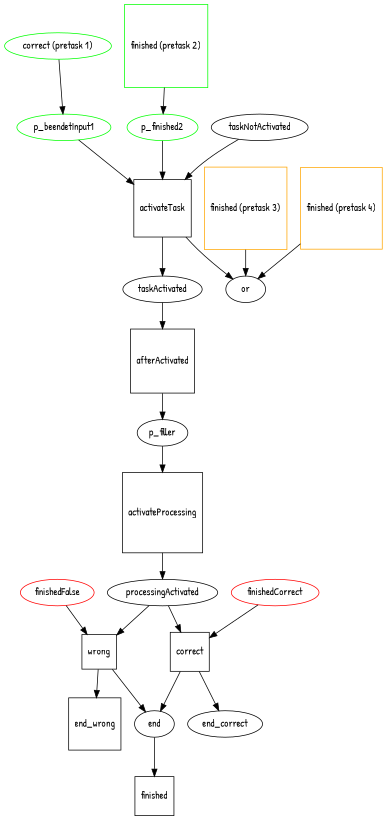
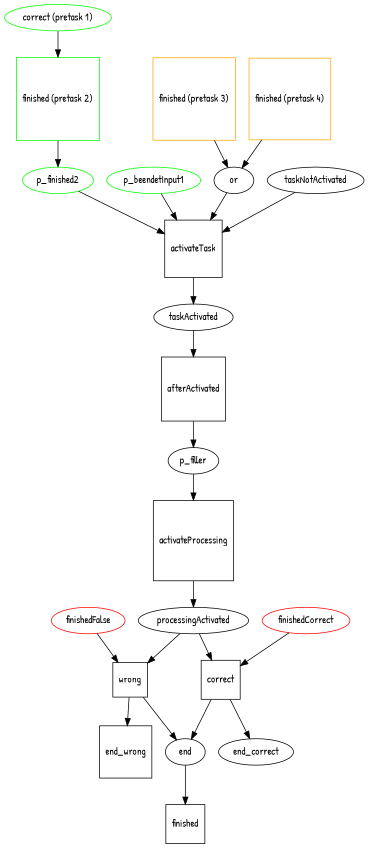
(61, 83) -> (58, 40)
(206, 257) -> (221, 203)
